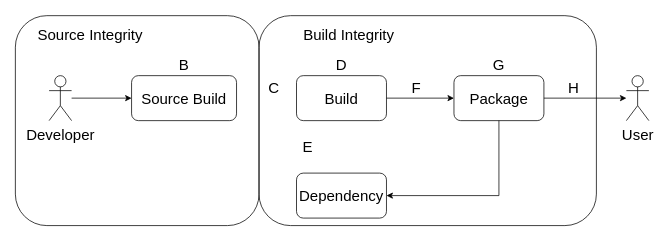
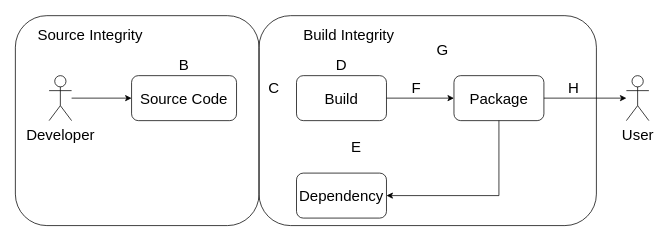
(499, 64) -> (443, 49)
(184, 98) -> (184, 98)
(308, 147) -> (357, 147)
